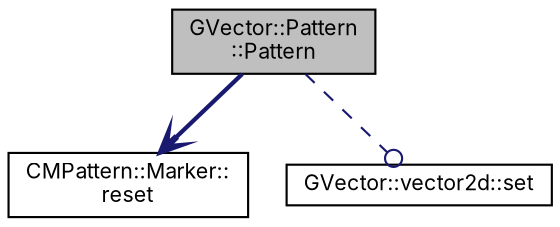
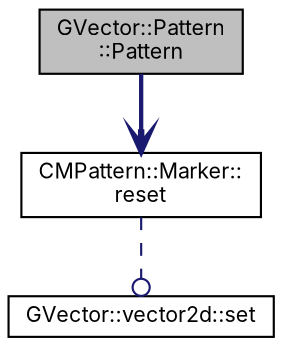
(346, 113) -> (141, 248)
